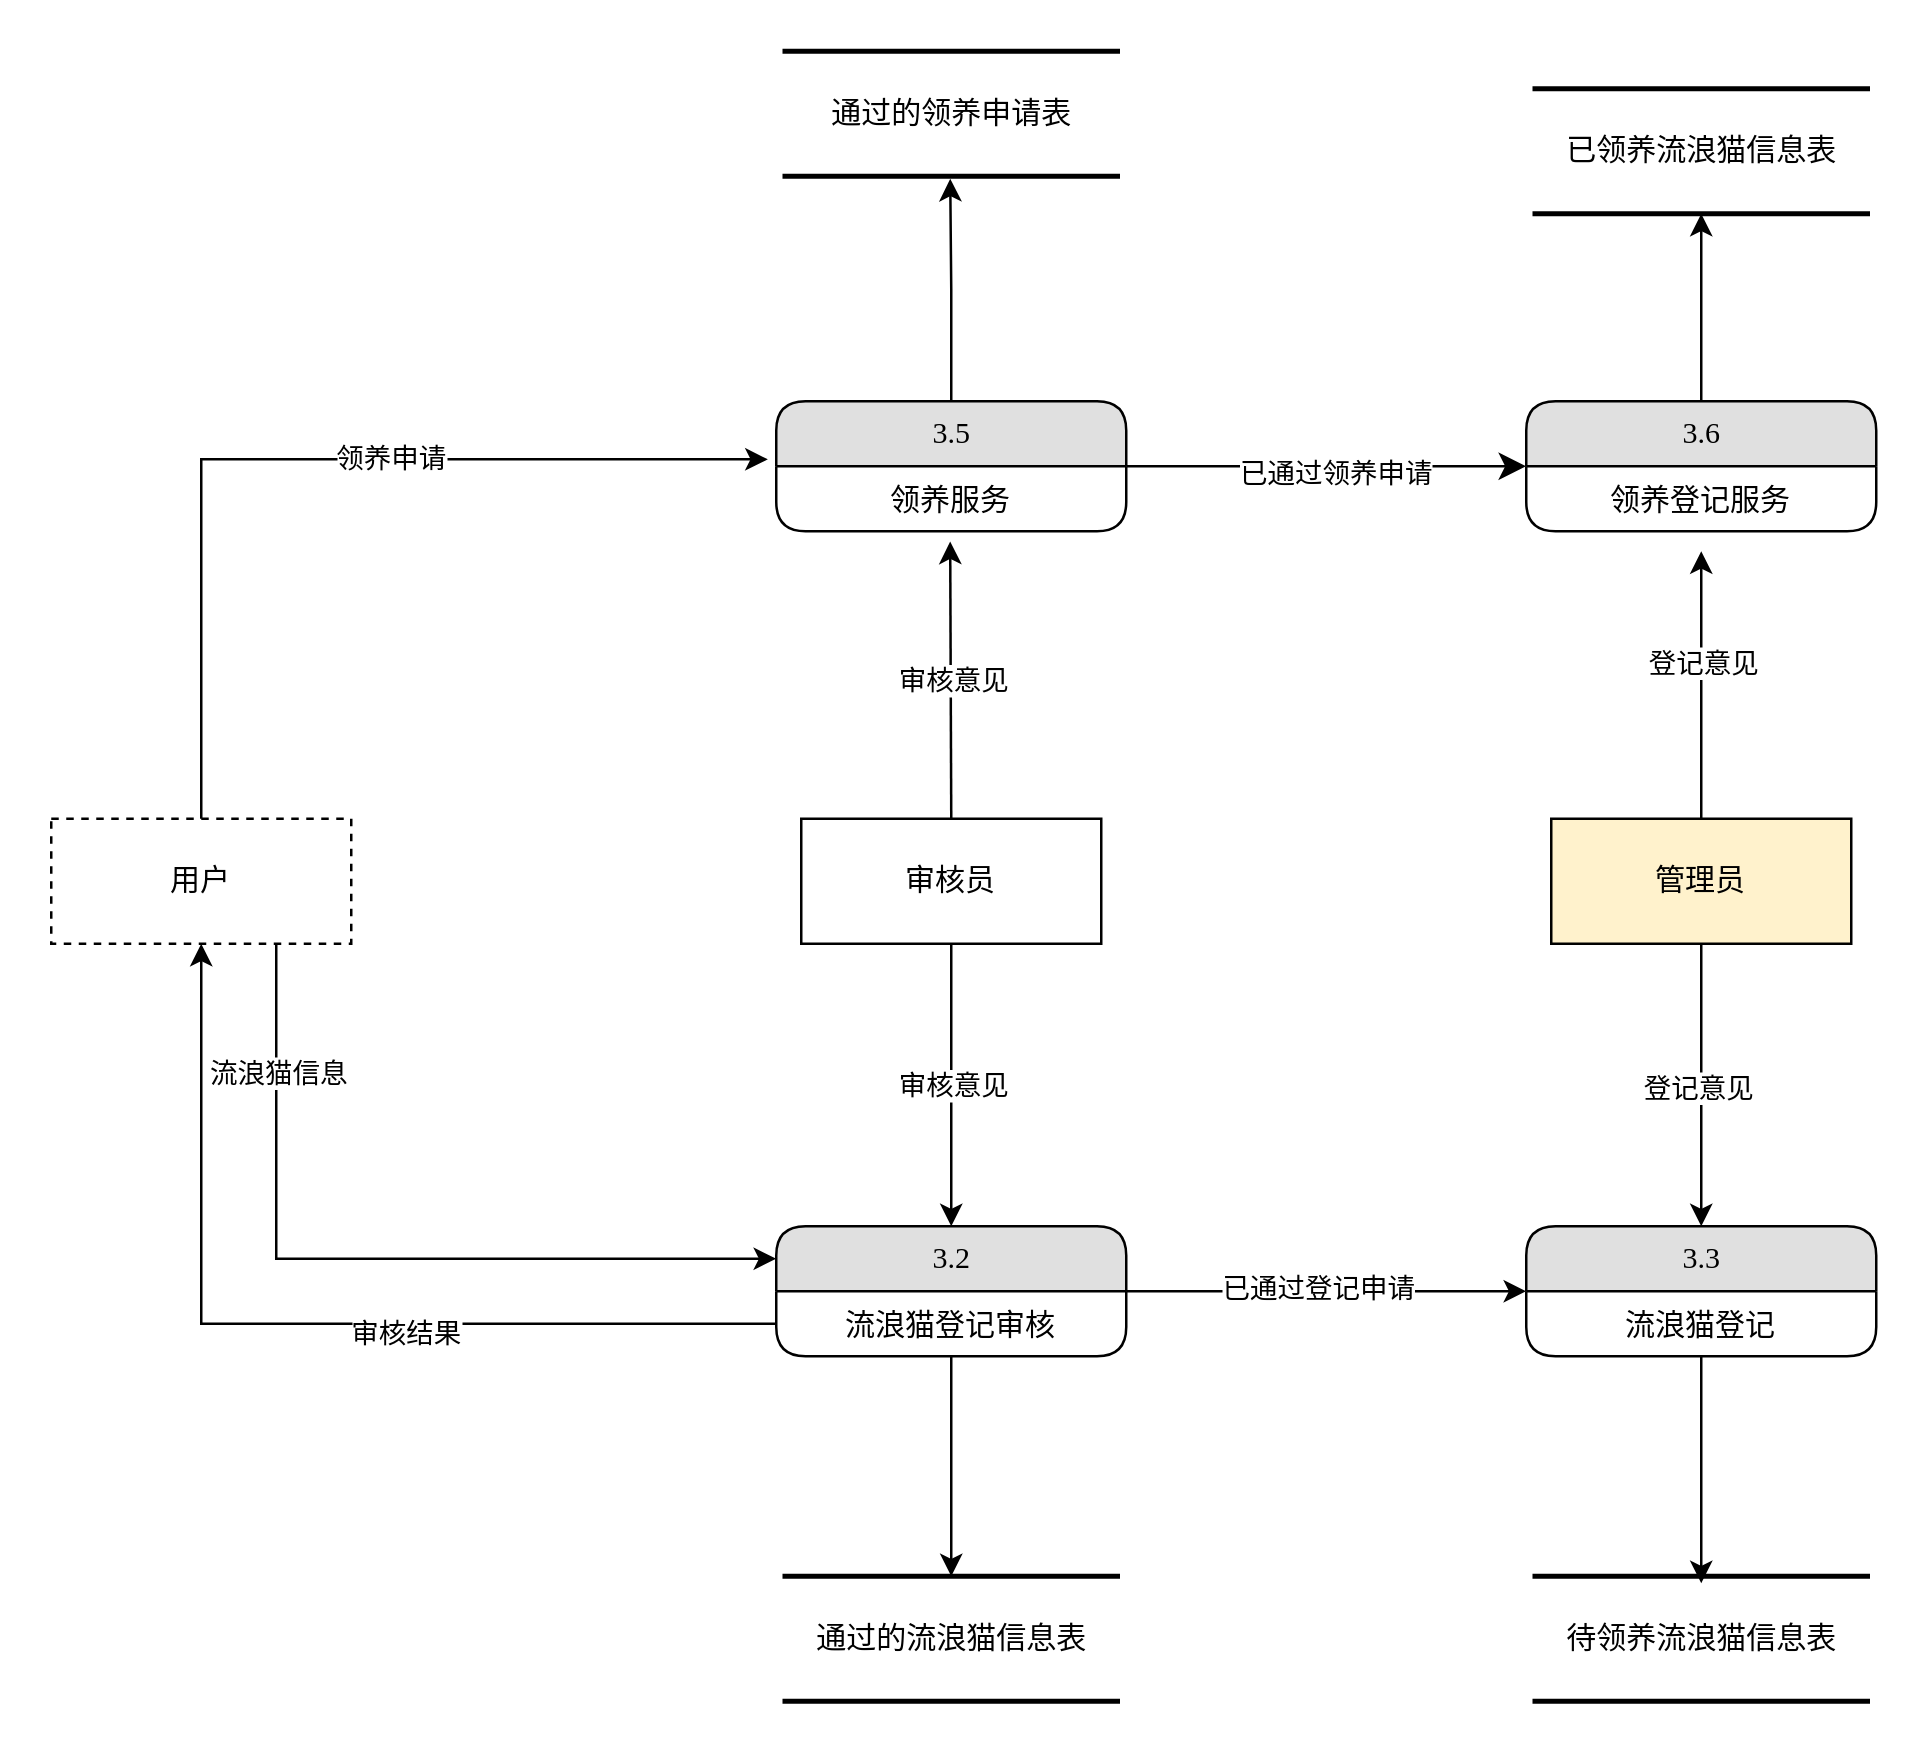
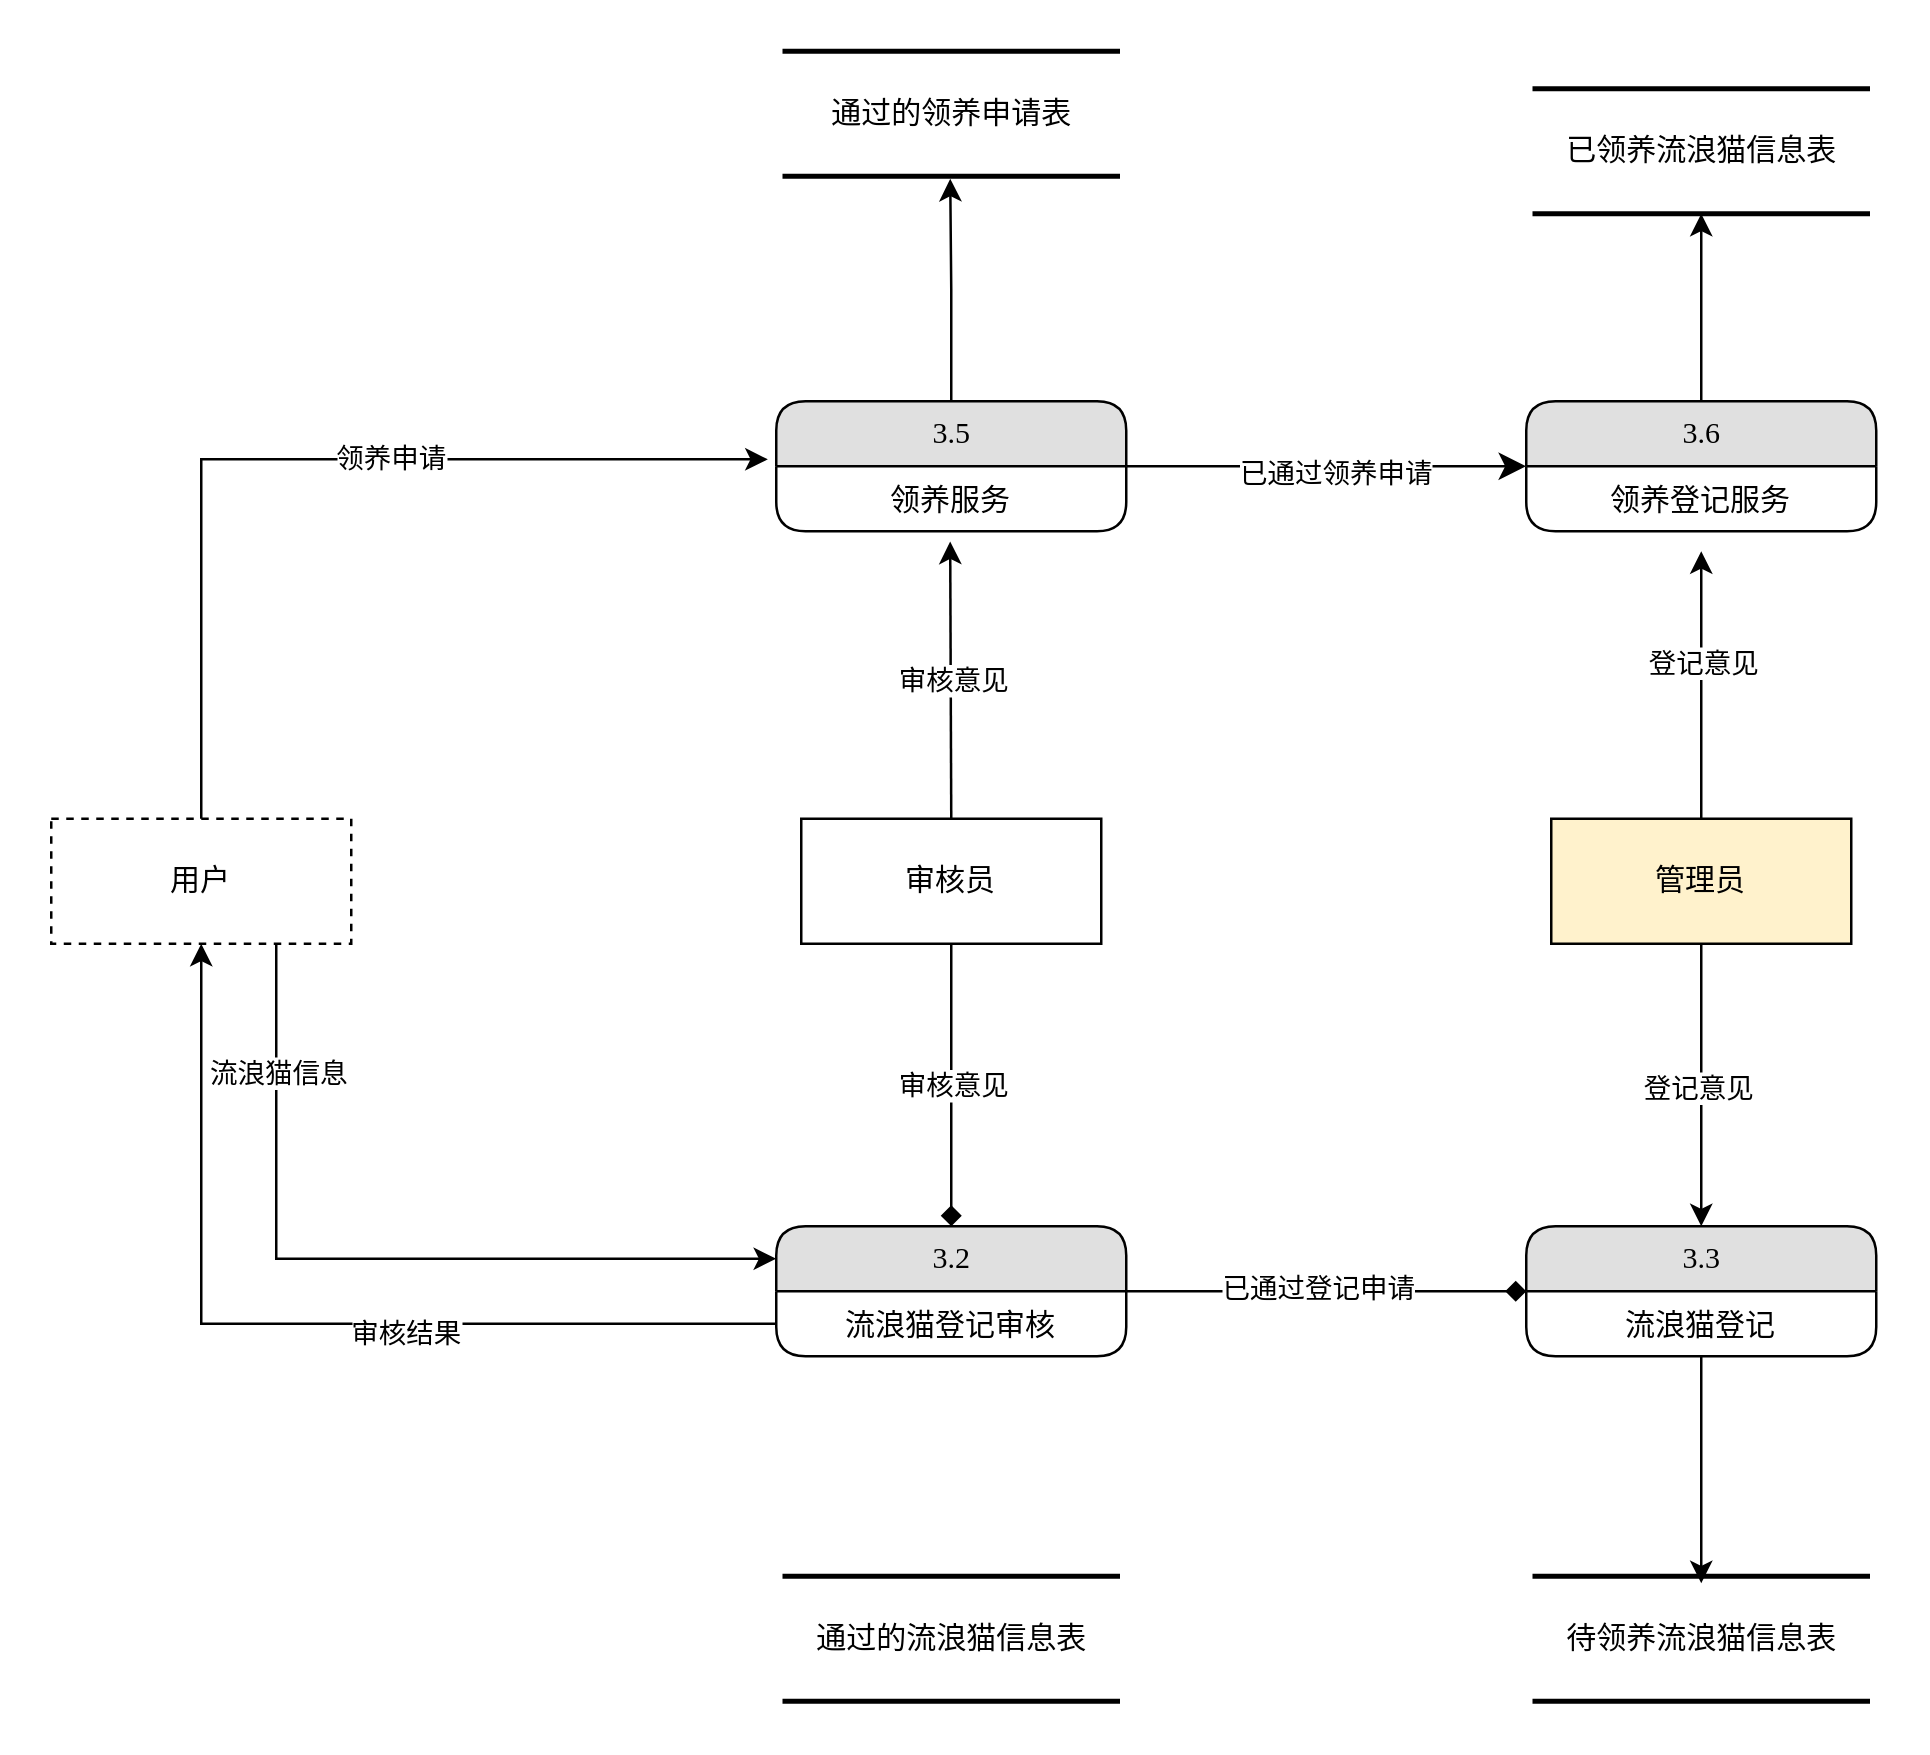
(951, 1207) -> (951, 1206)
(1507, 1291) -> (1506, 1291)
(951, 1458) -> none
